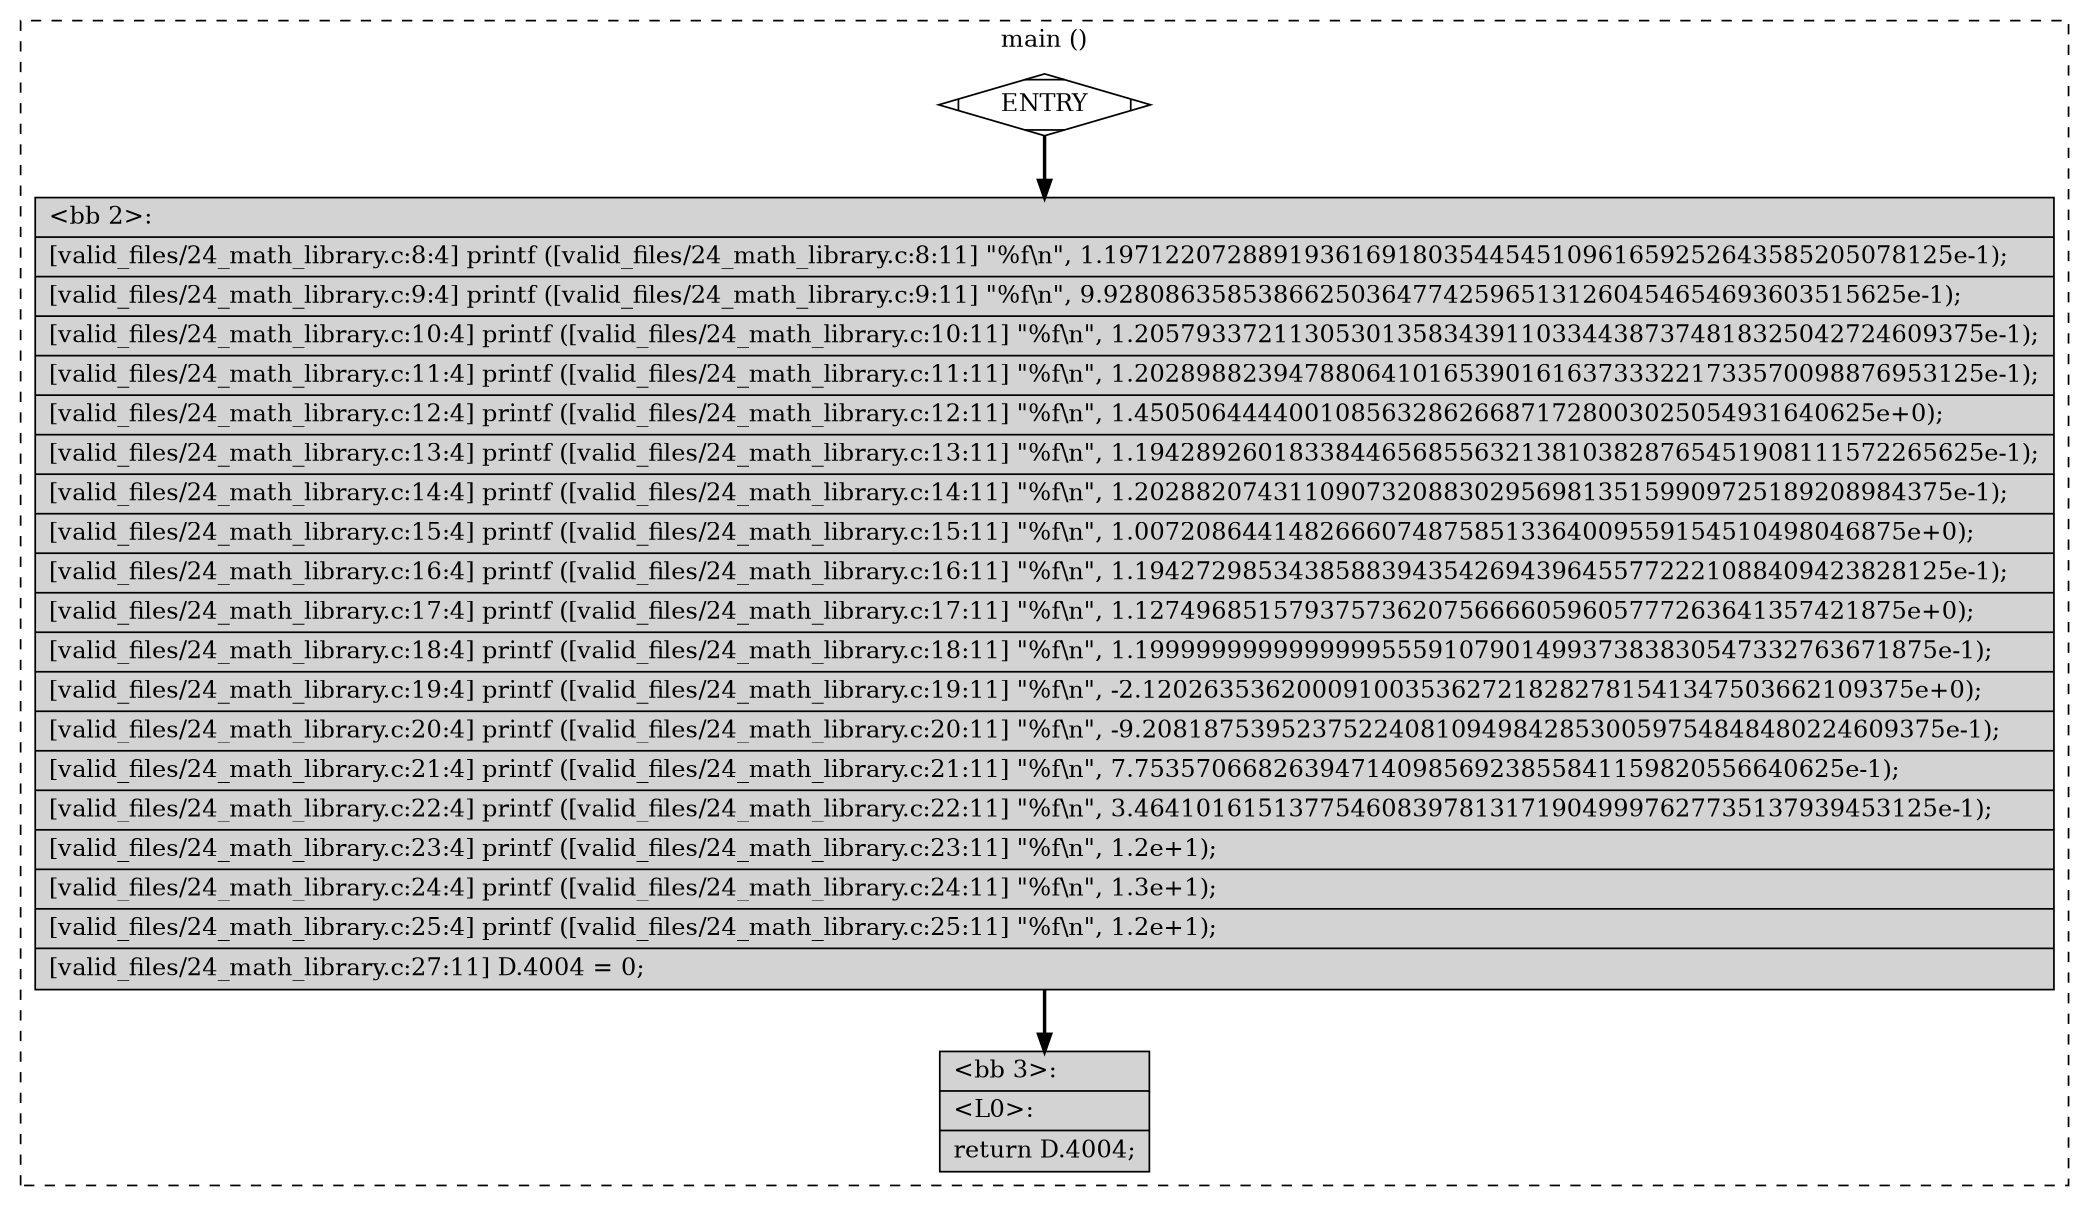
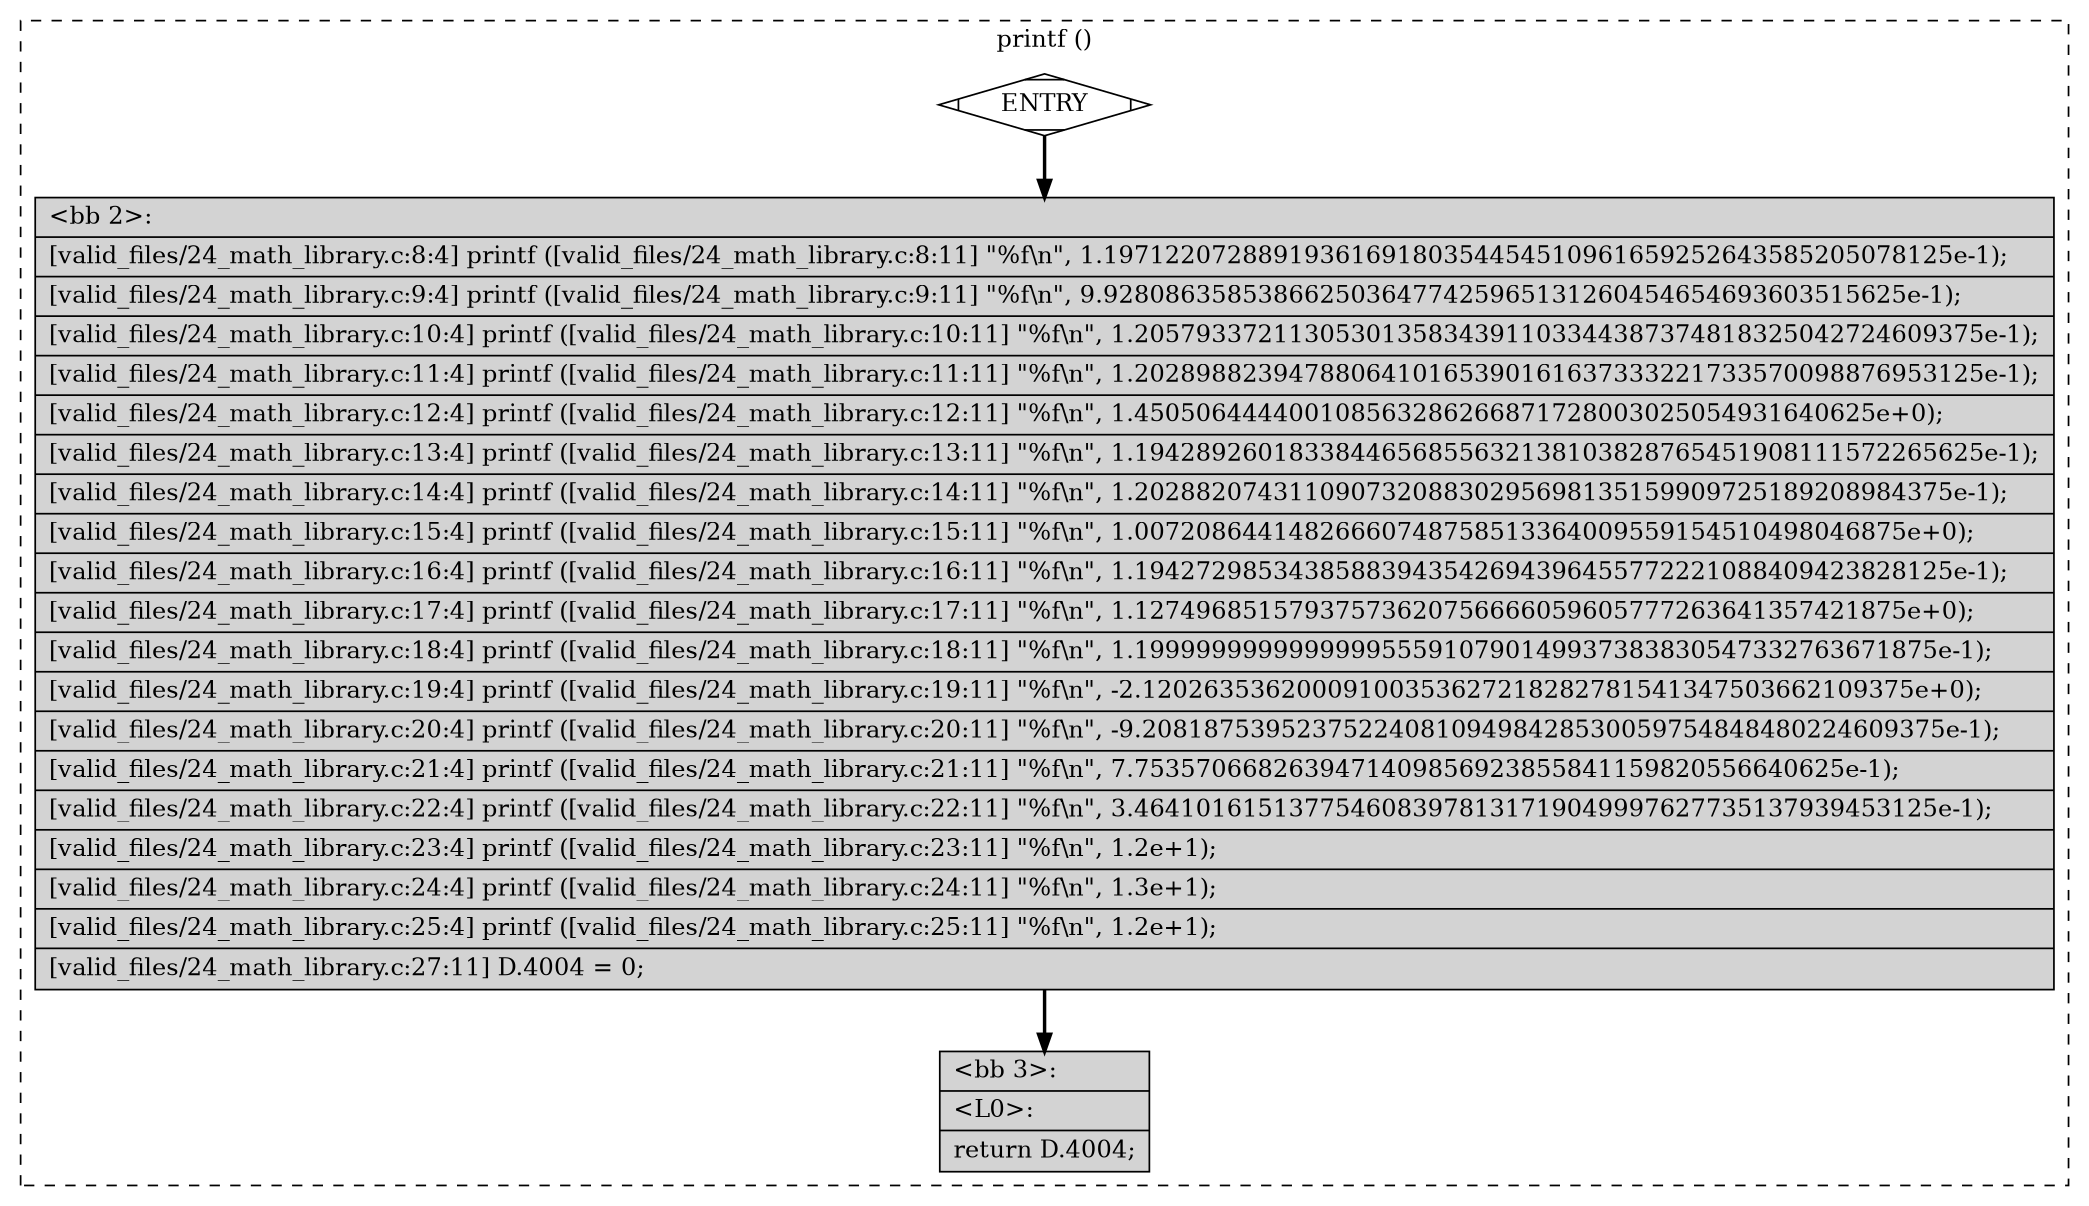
(1045, 40) -> (1045, 40)
